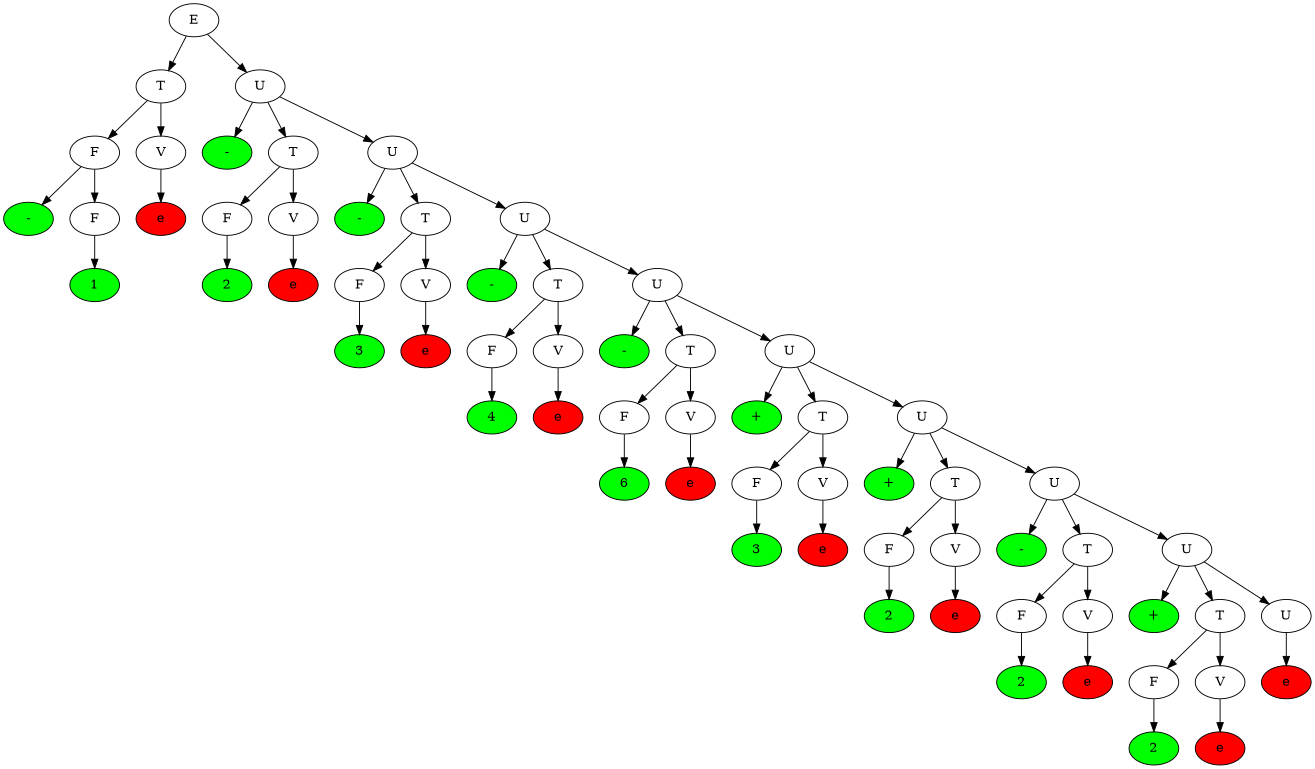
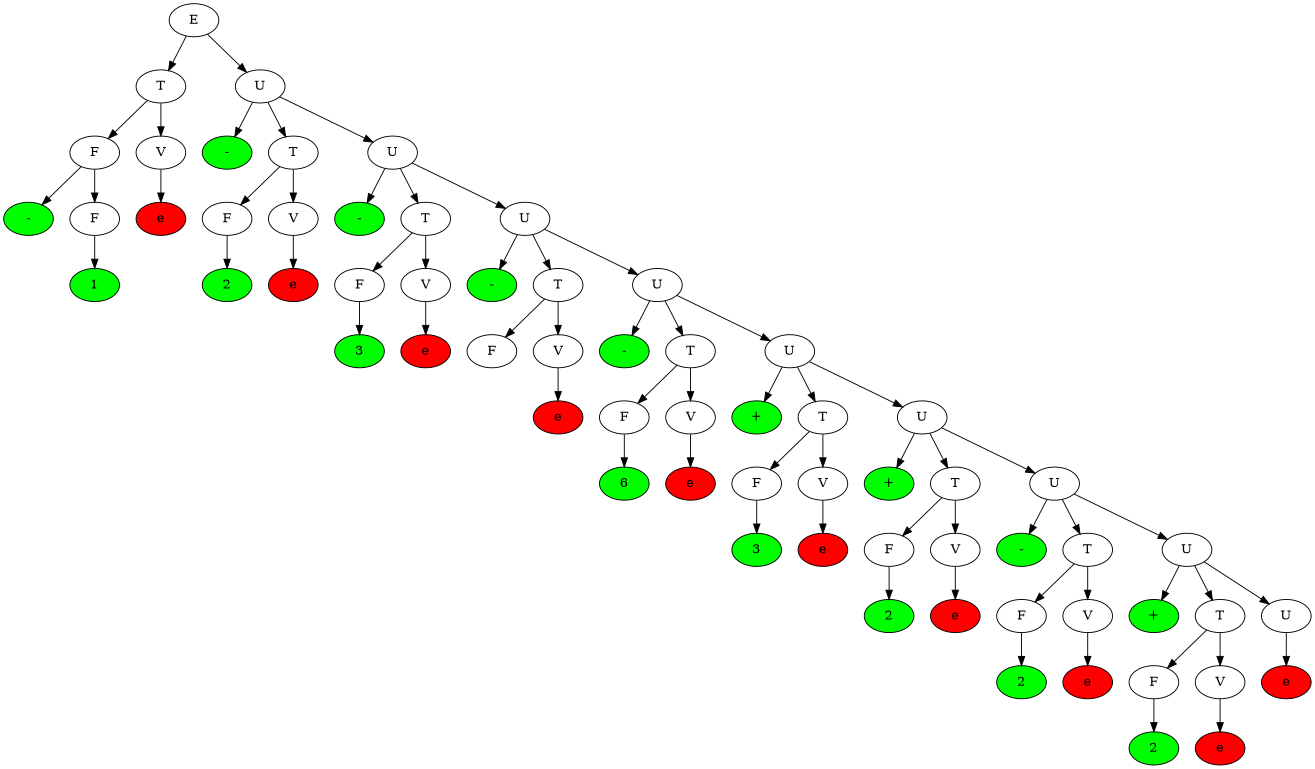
(492, 417) -> none
